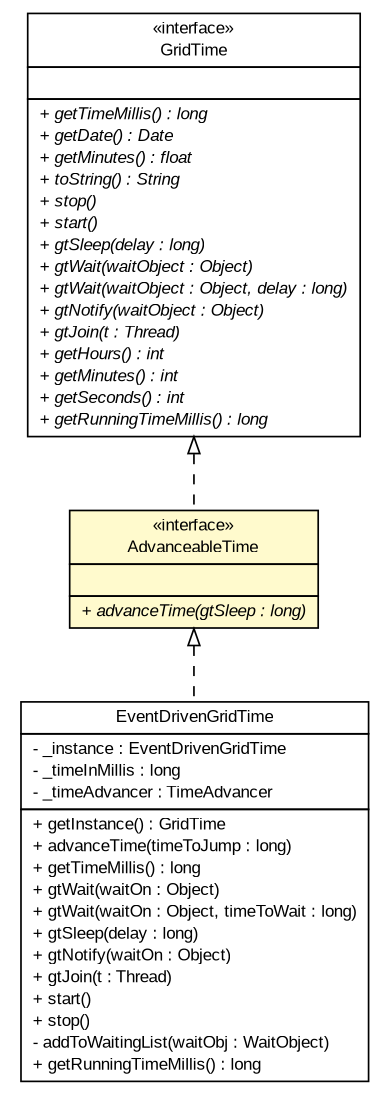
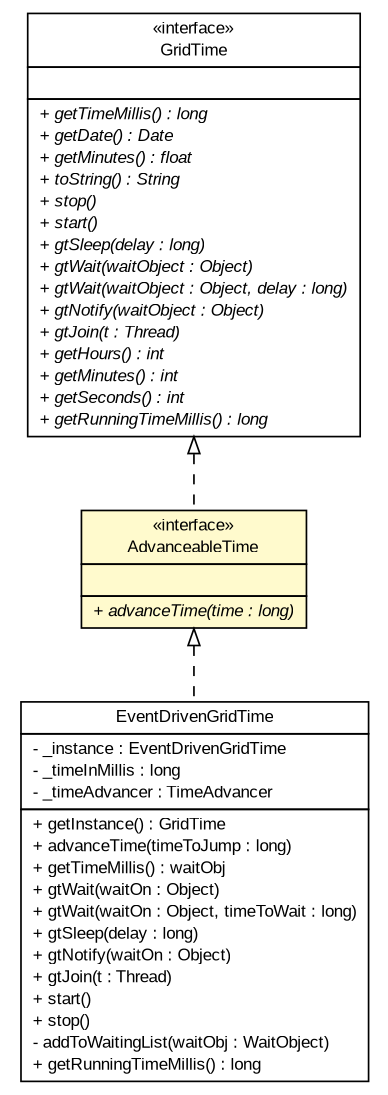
(194, 611) -> (194, 611)
(117, 868) -> (129, 868)
